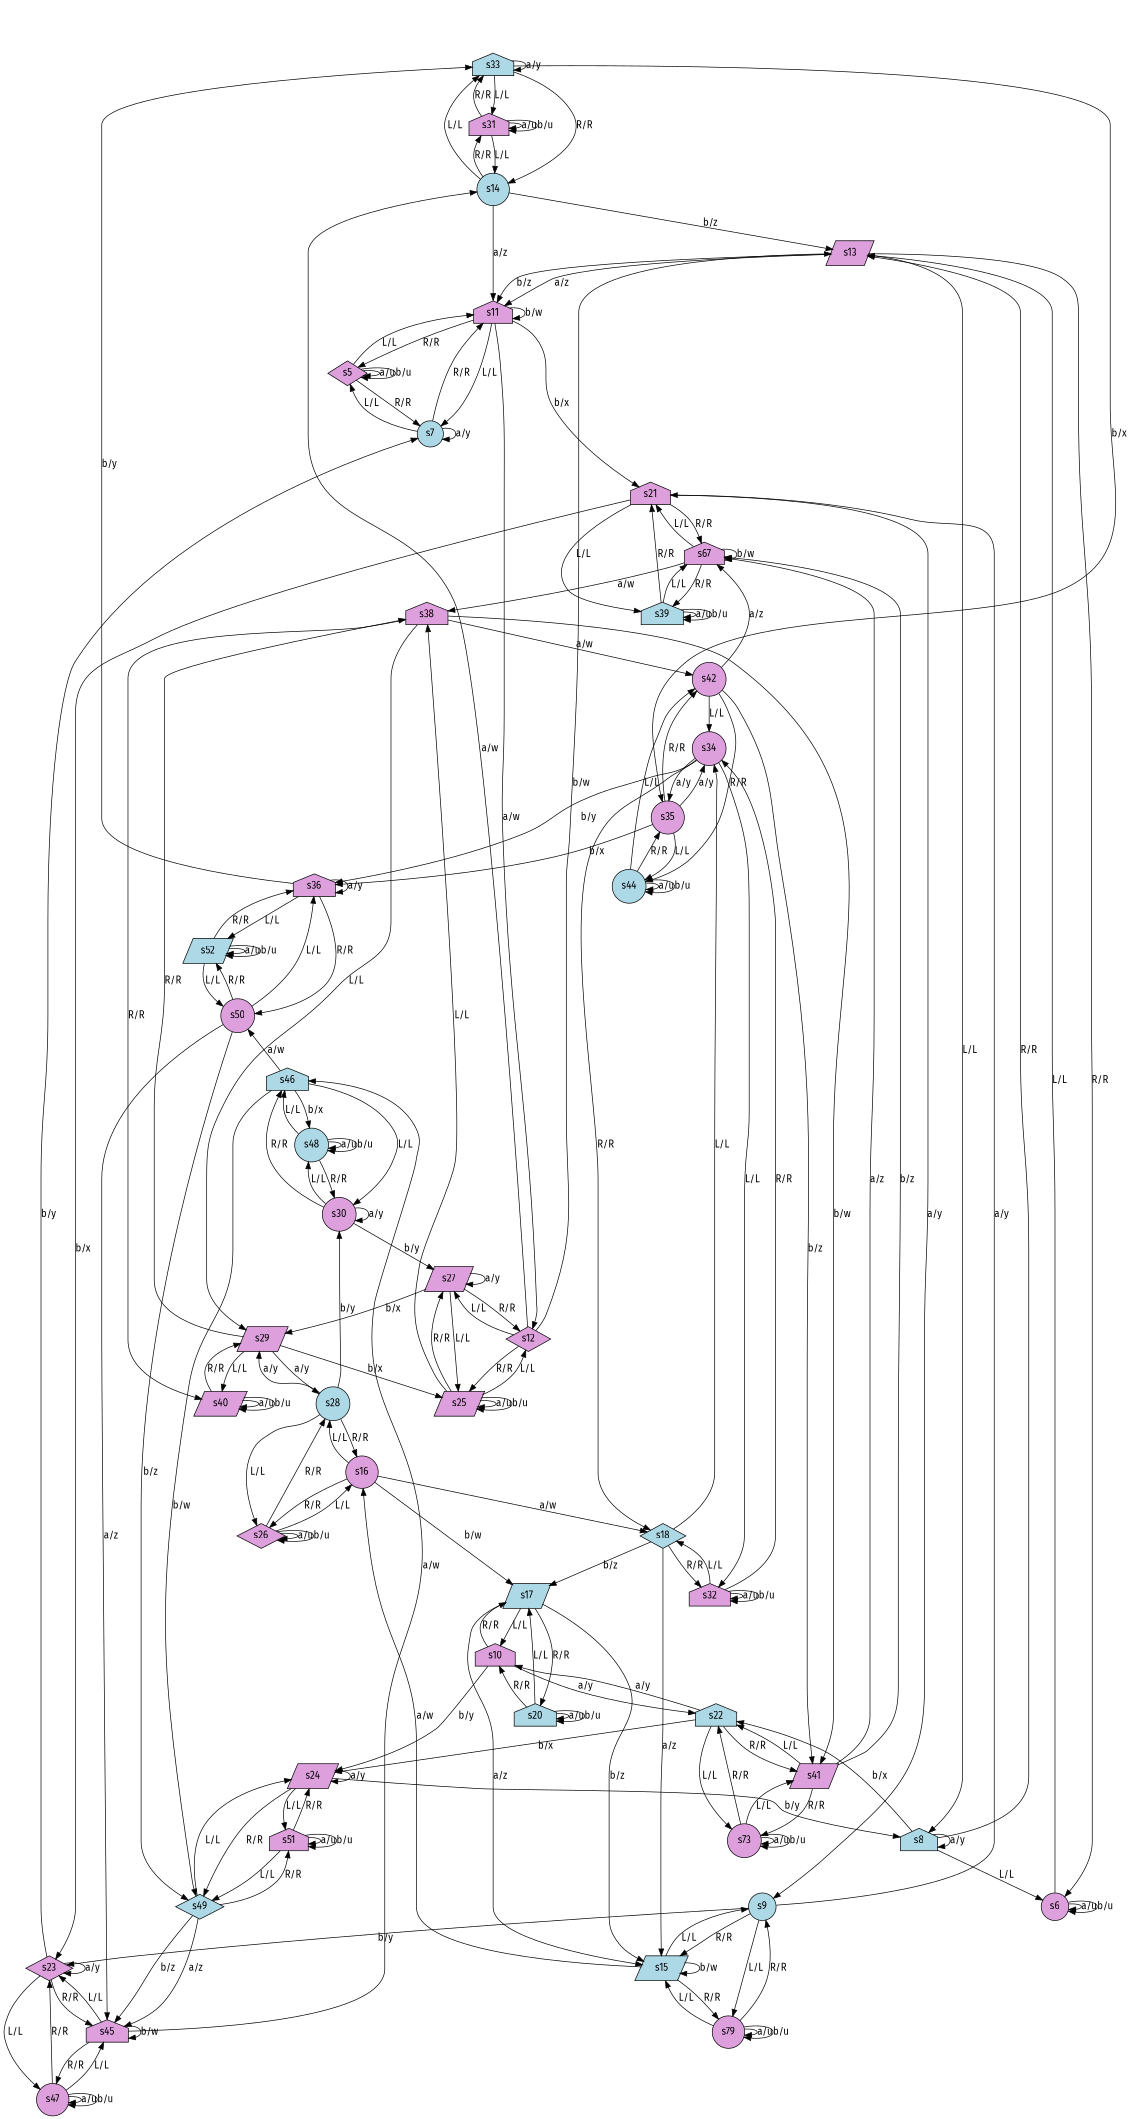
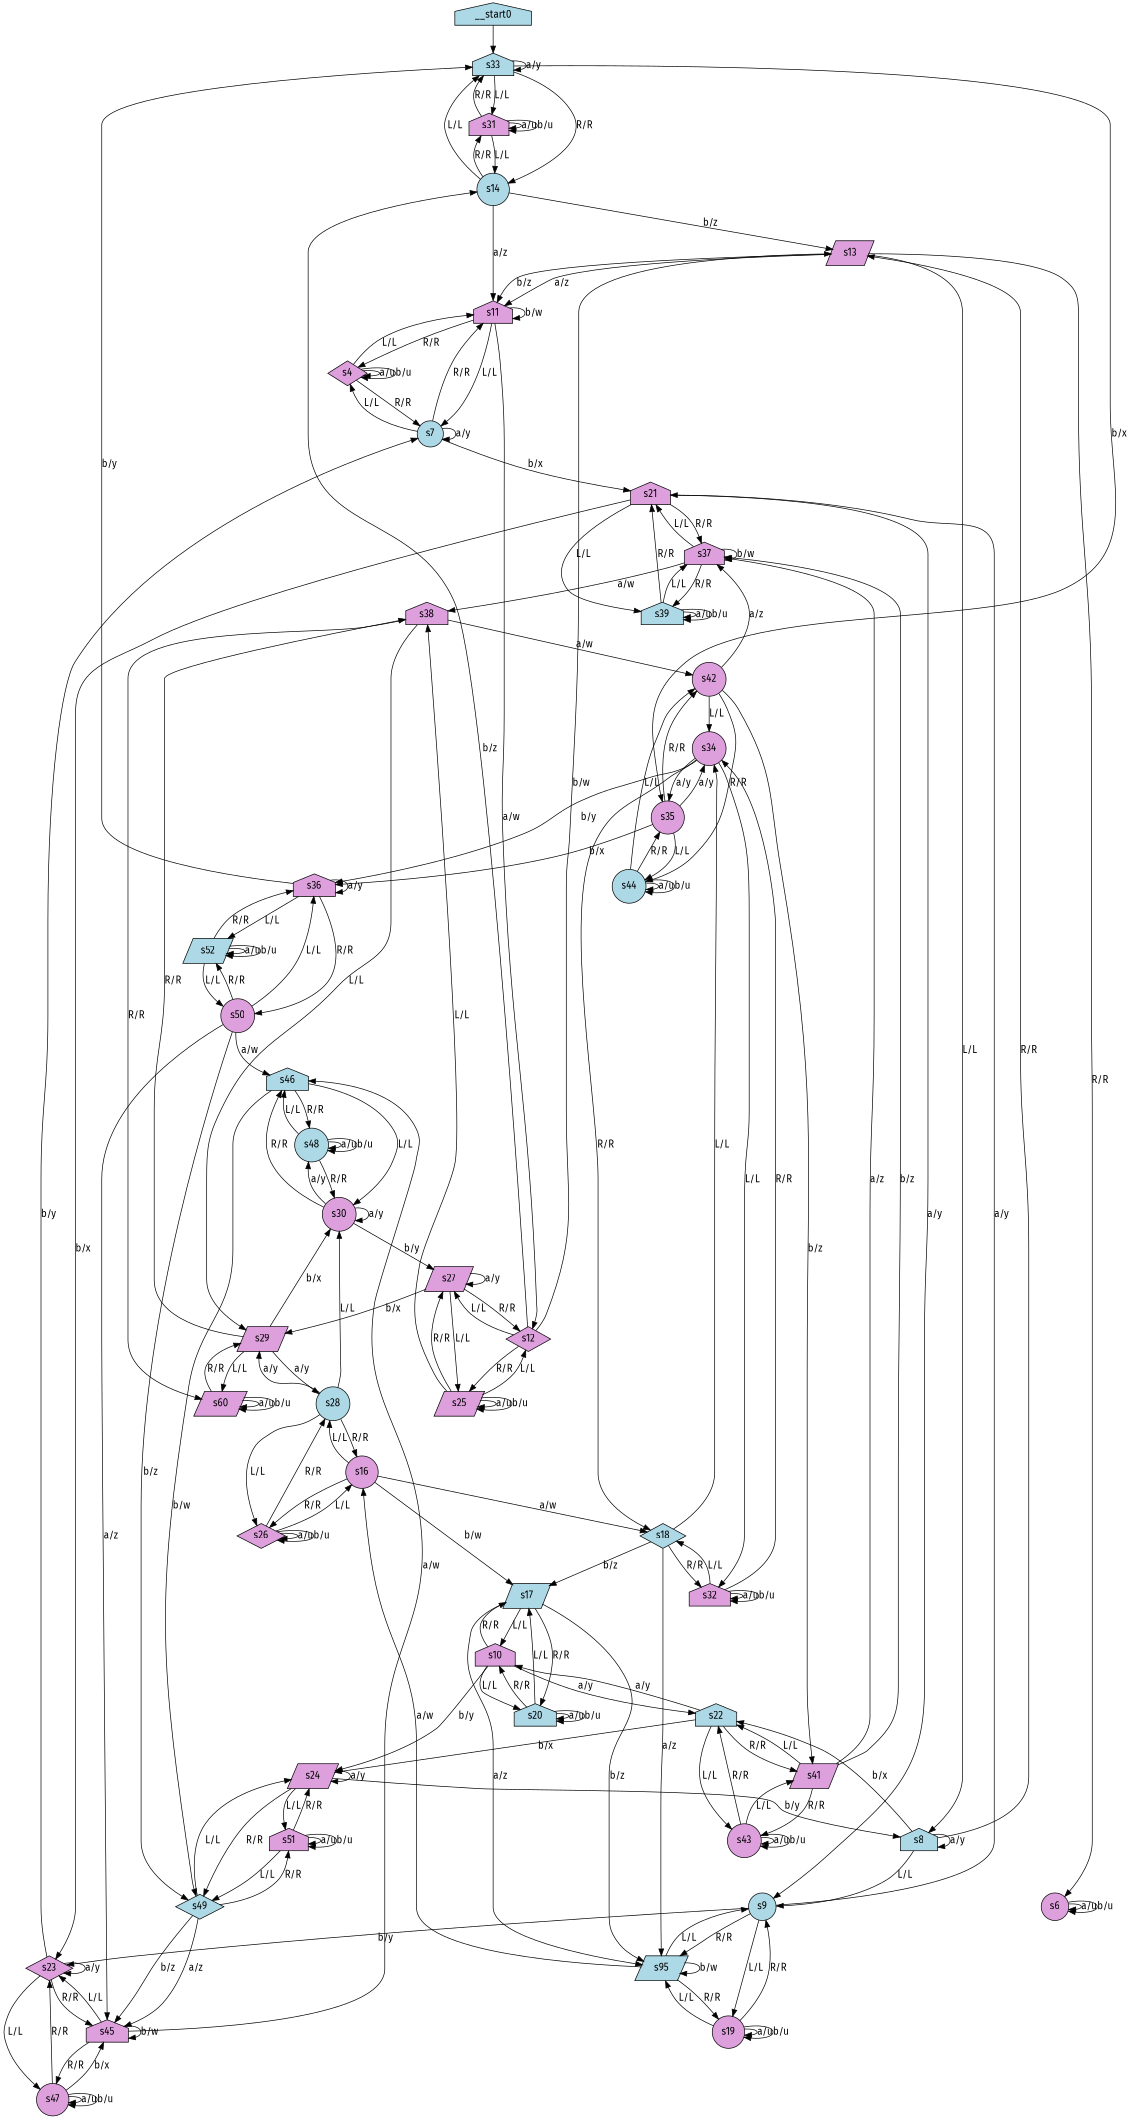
none -> (493, 15)
(347, 373) -> (347, 373)
(556, 411) -> (531, 471)
(704, 555) -> (704, 555)
(490, 749) -> (490, 749)
(1052, 1006) -> none
(838, 1046) -> none
(267, 1054) -> (243, 1057)
(315, 1110) -> (315, 1110)
(319, 1180) -> (319, 1180)
(347, 1309) -> (347, 1309)
(358, 1370) -> (298, 1281)
(220, 1404) -> (220, 1404)
none -> (486, 1694)
(744, 1841) -> (744, 1841)
(987, 1874) -> (863, 1891)
(662, 1968) -> (662, 1968)
(729, 2032) -> (729, 2032)
(102, 2066) -> (102, 2066)
